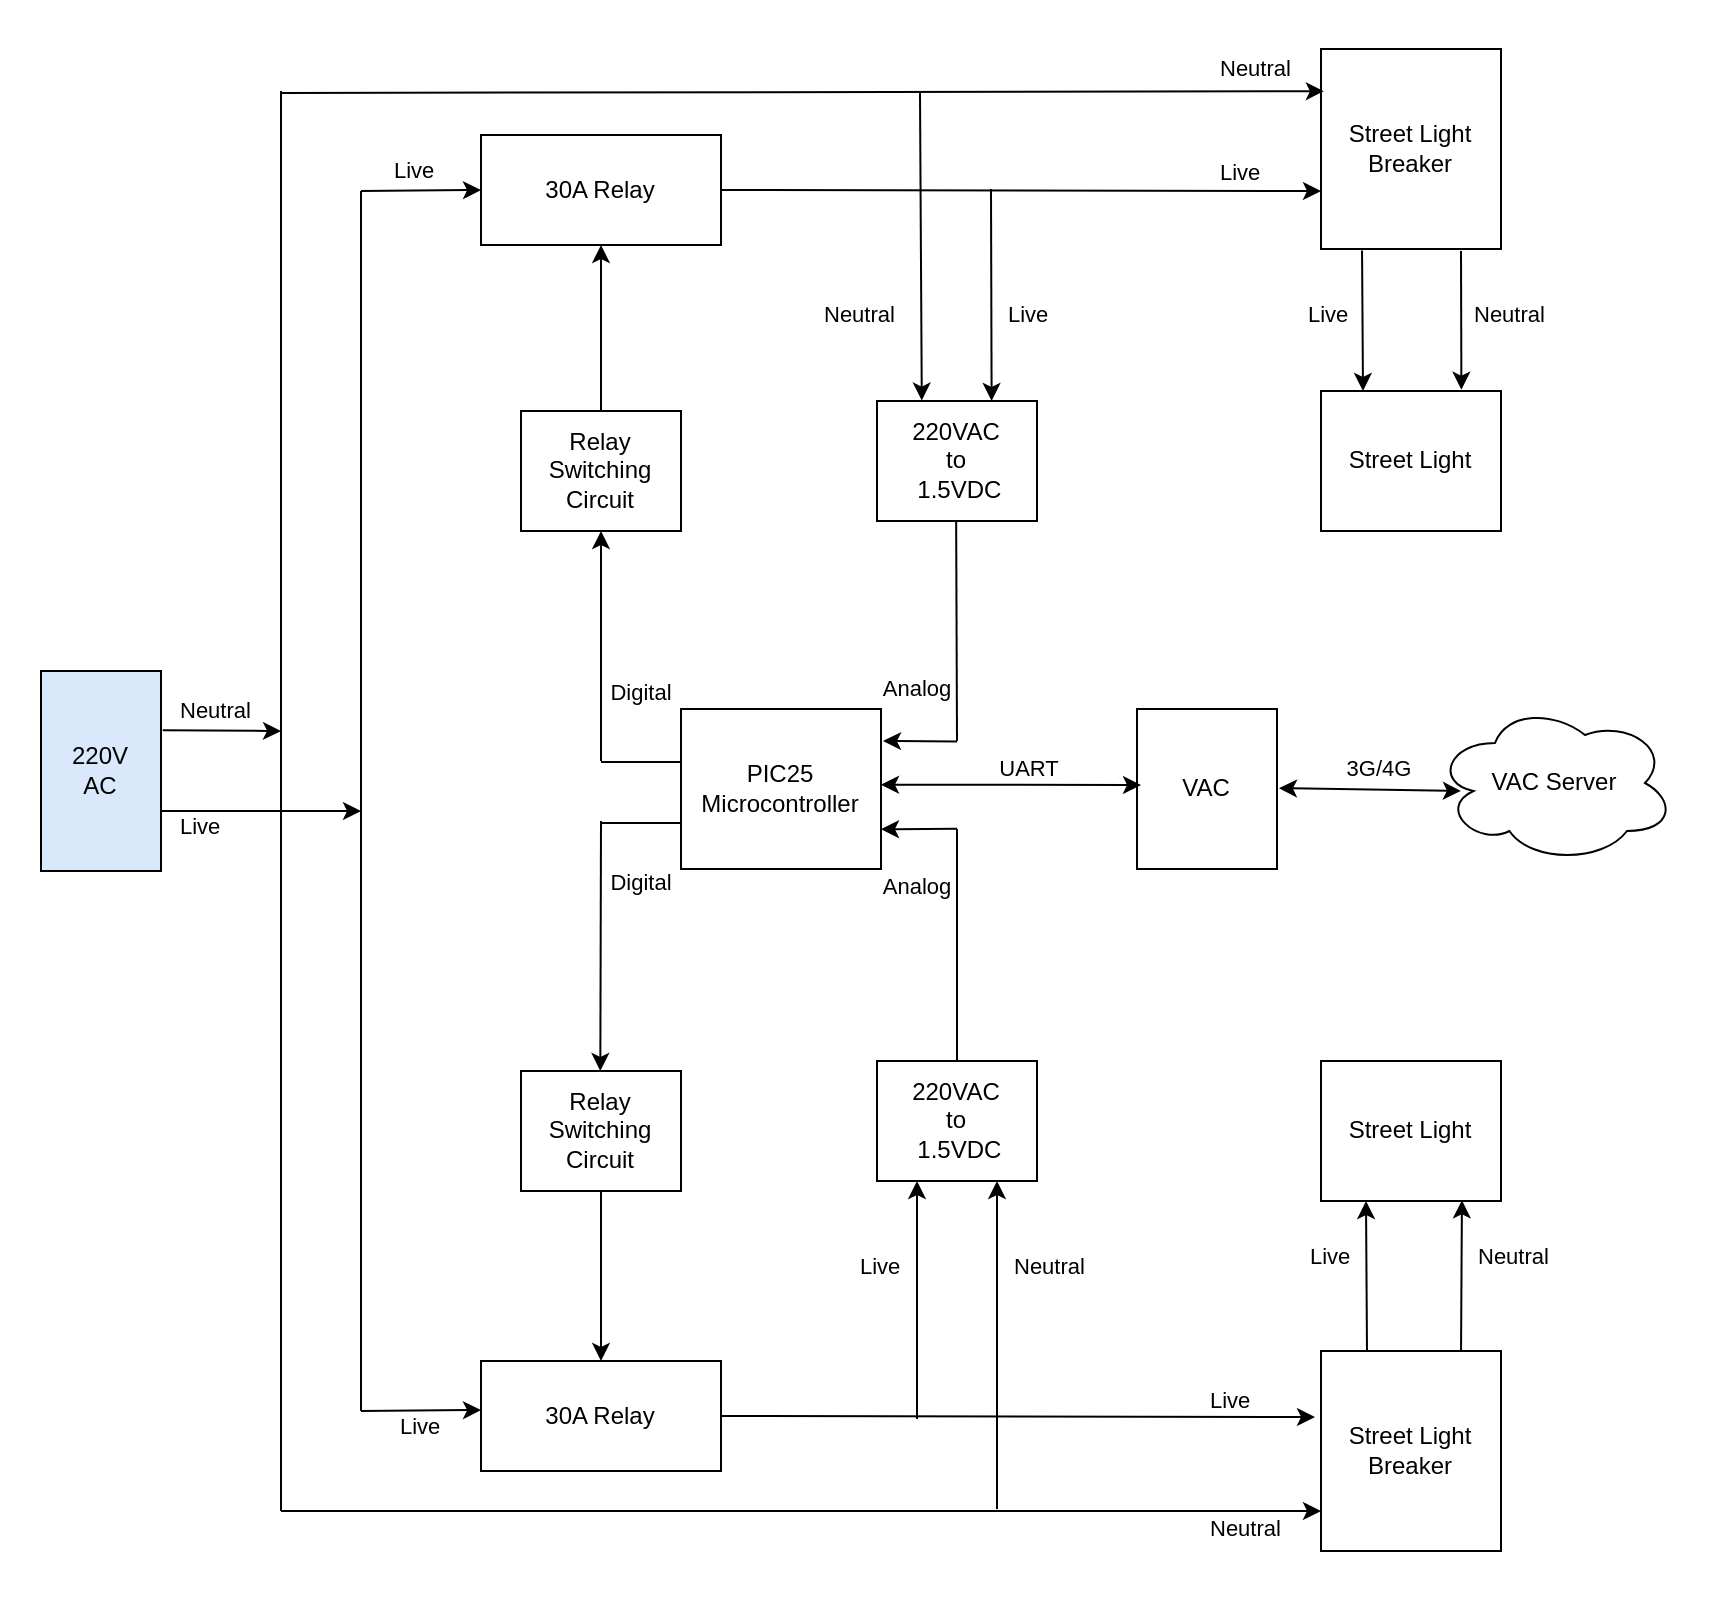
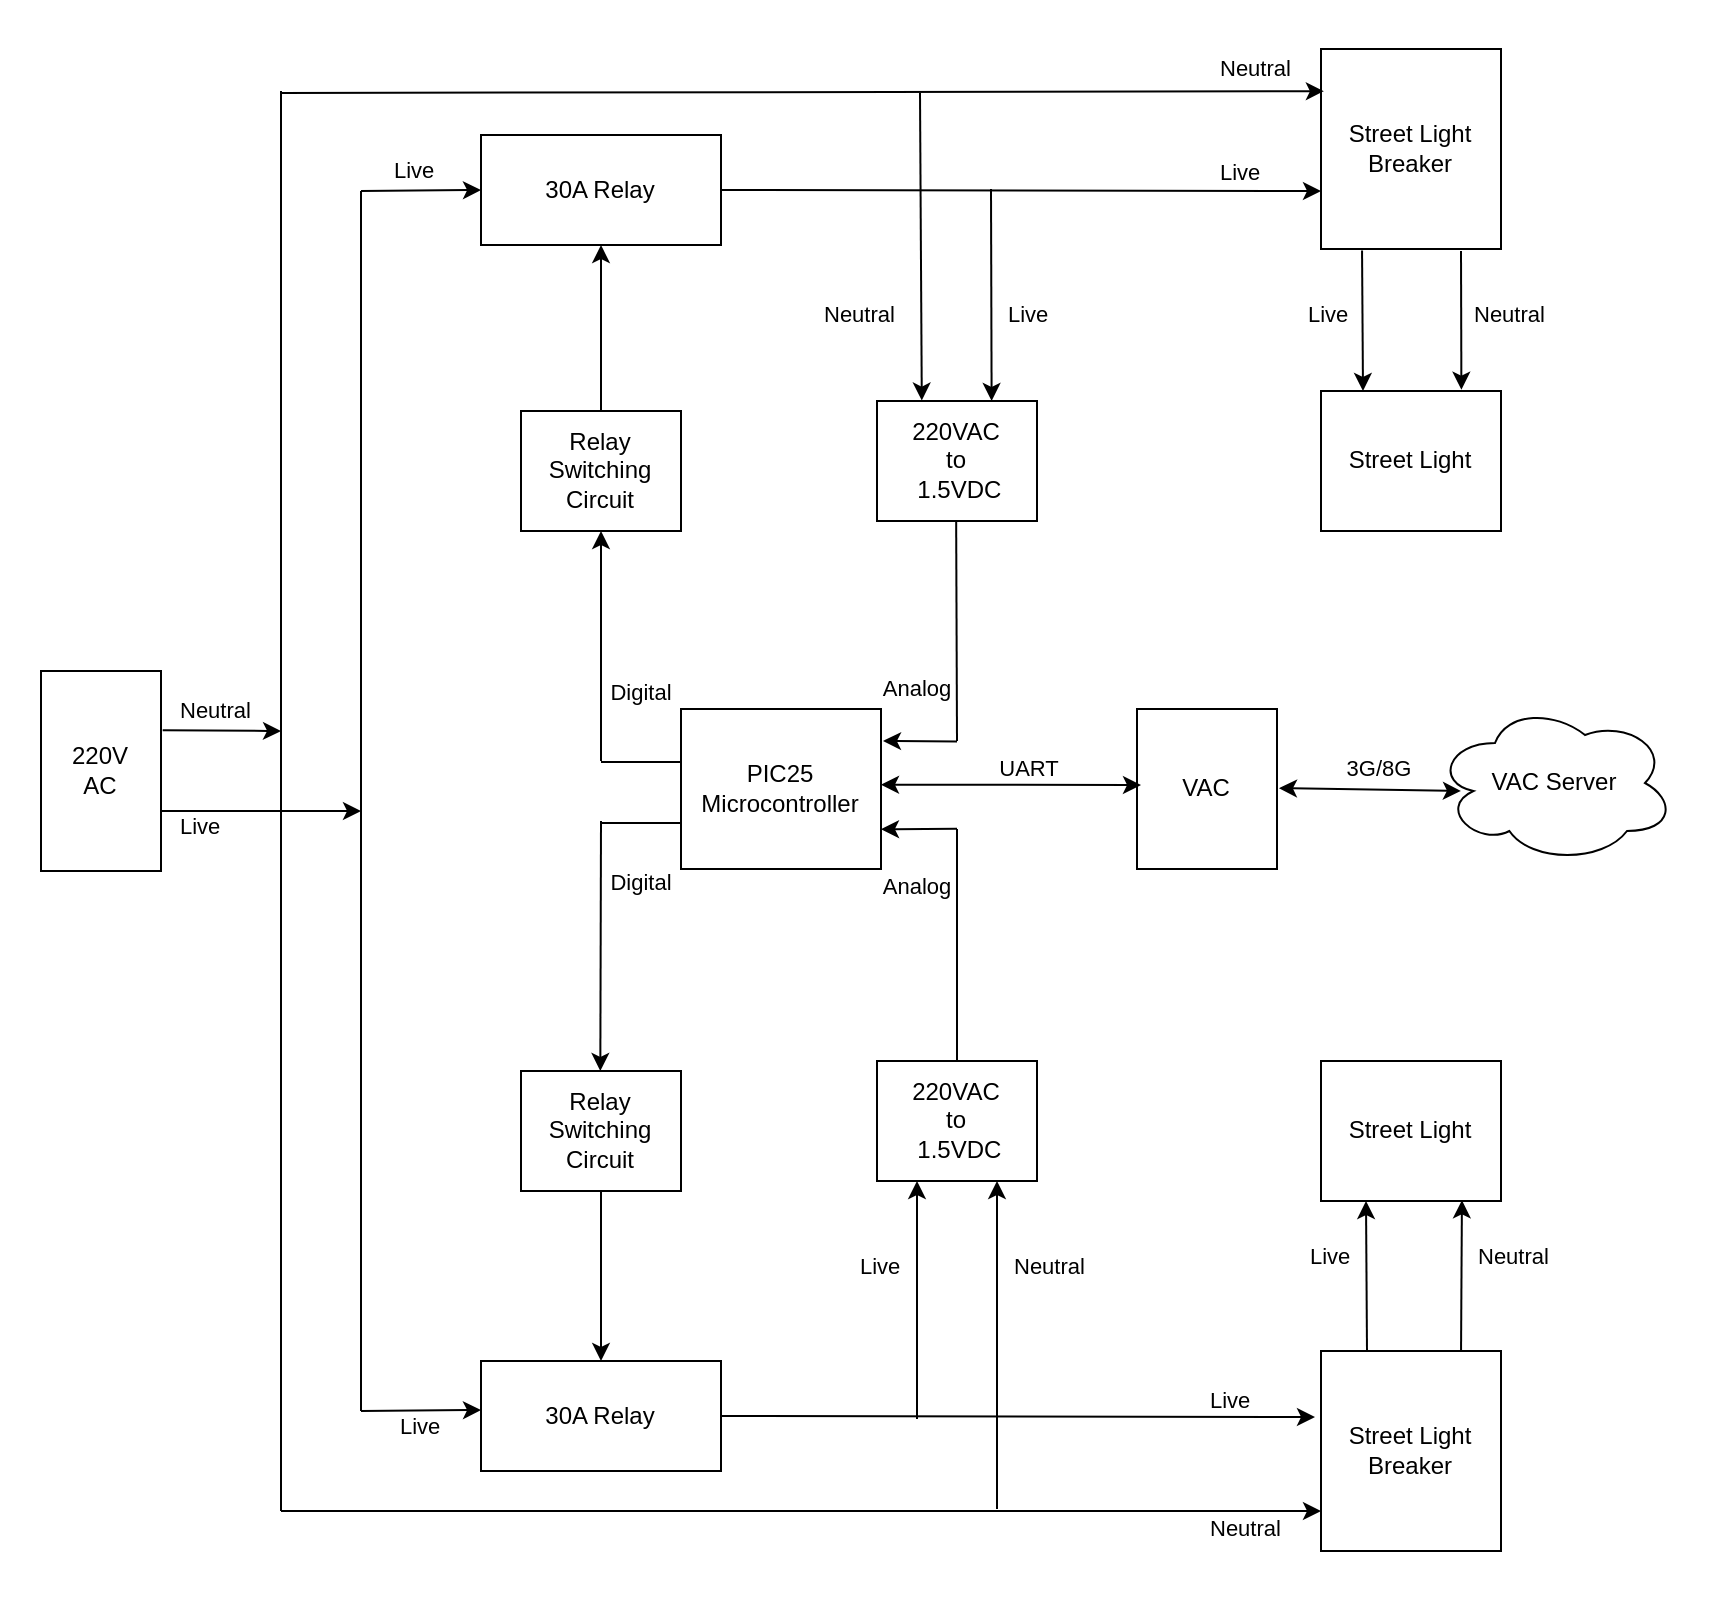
(1380, 769) -> (1380, 769)
(101, 771) -> (101, 771)
